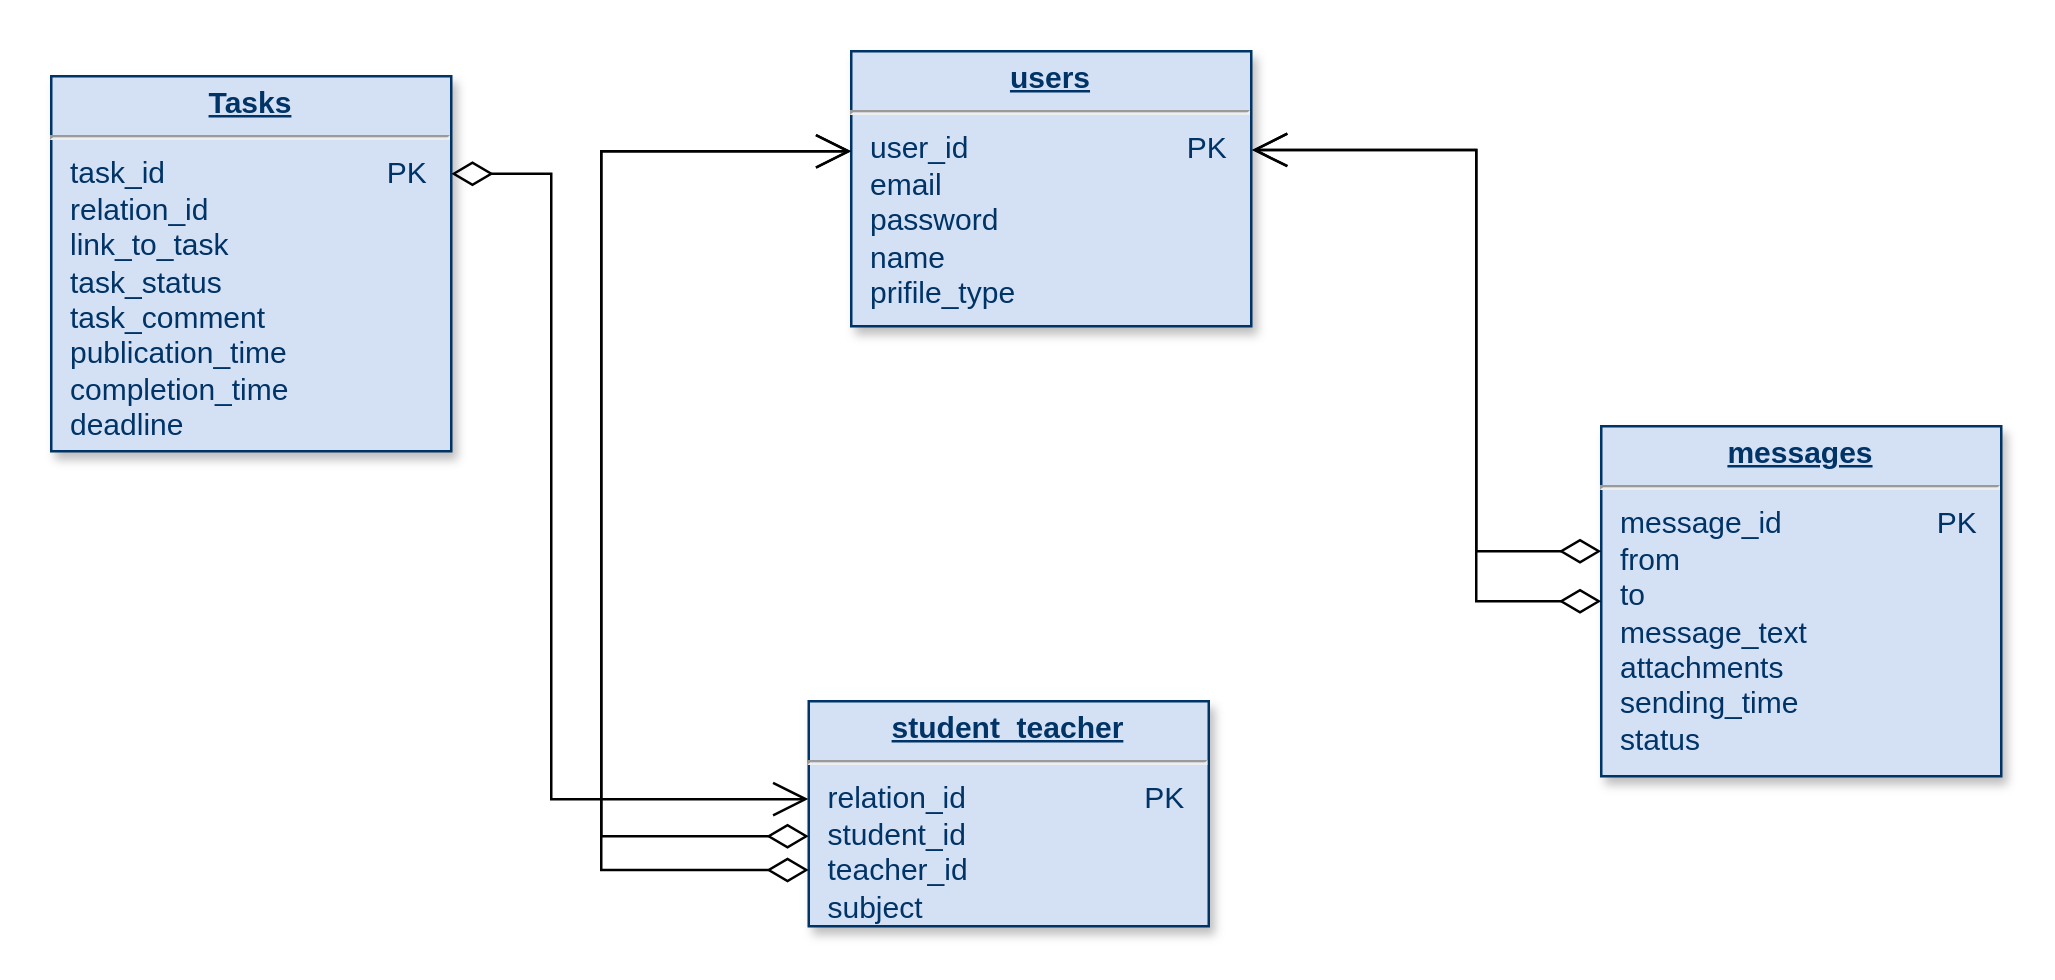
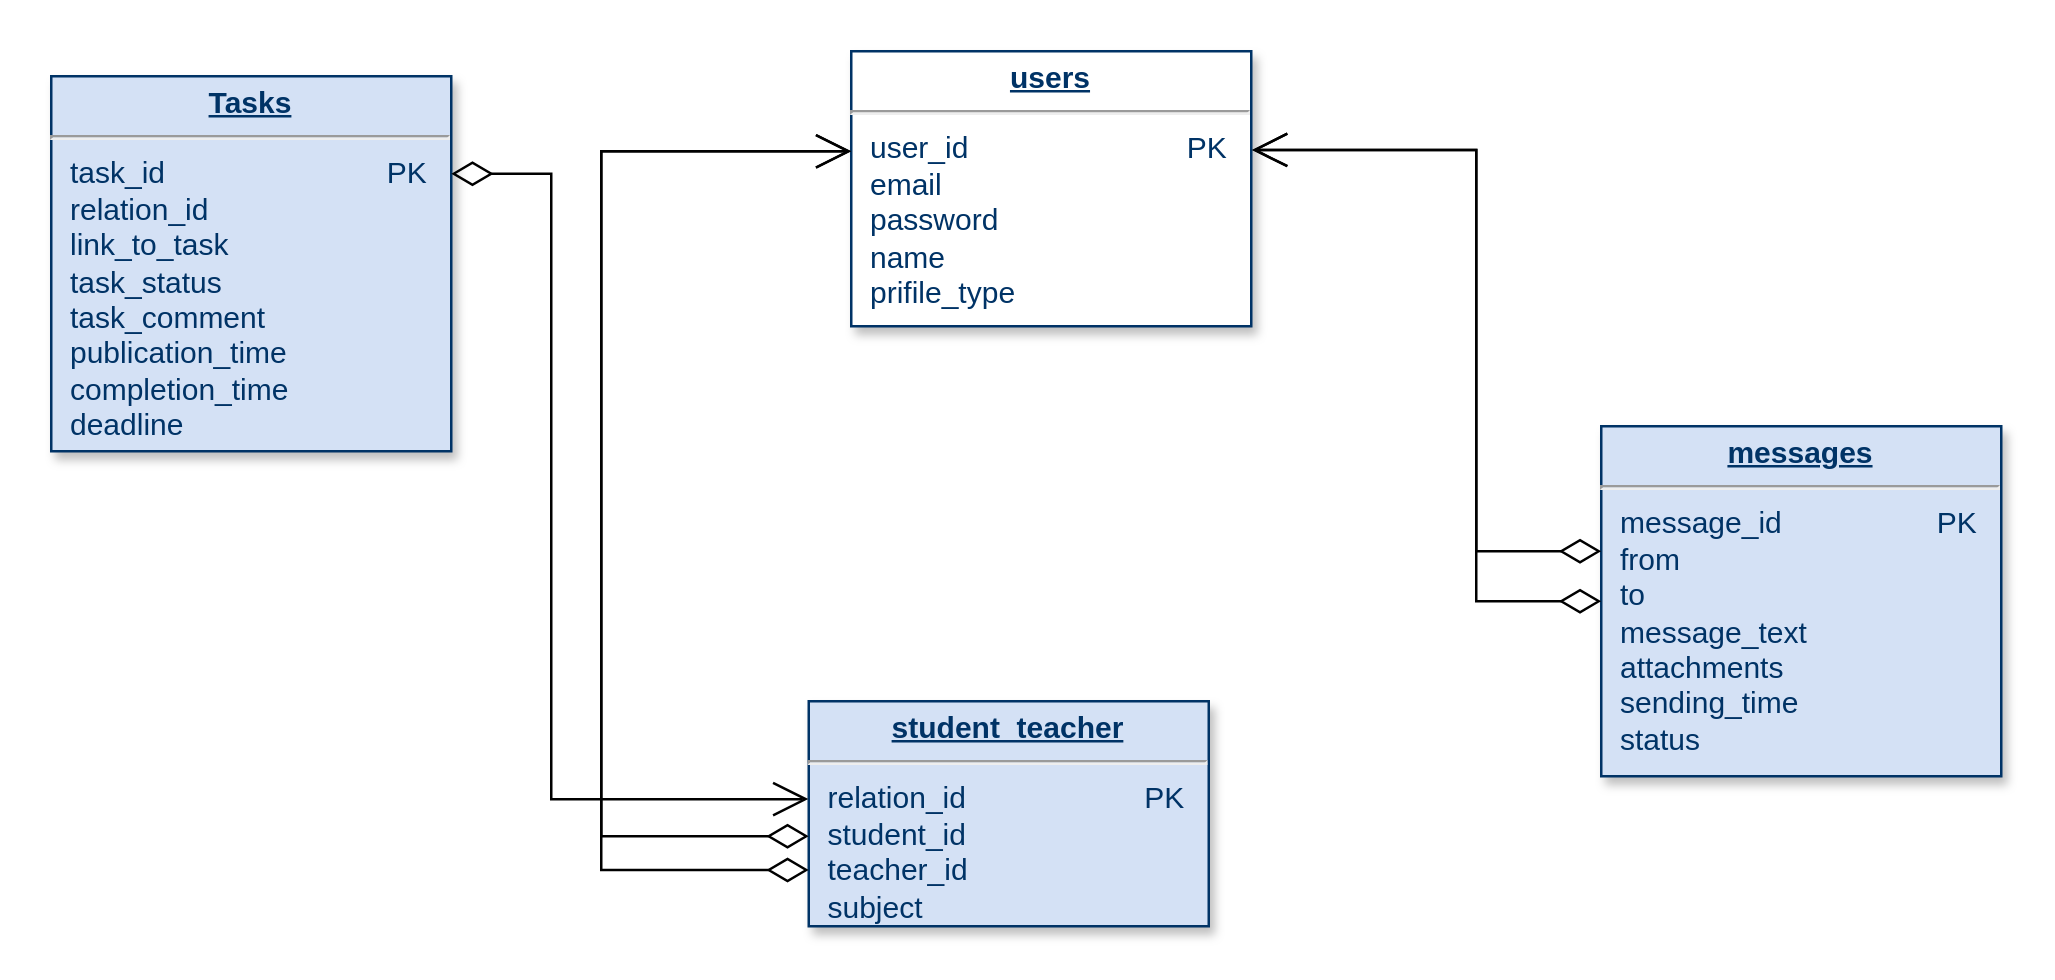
(1051, 189) -> (1051, 189)
